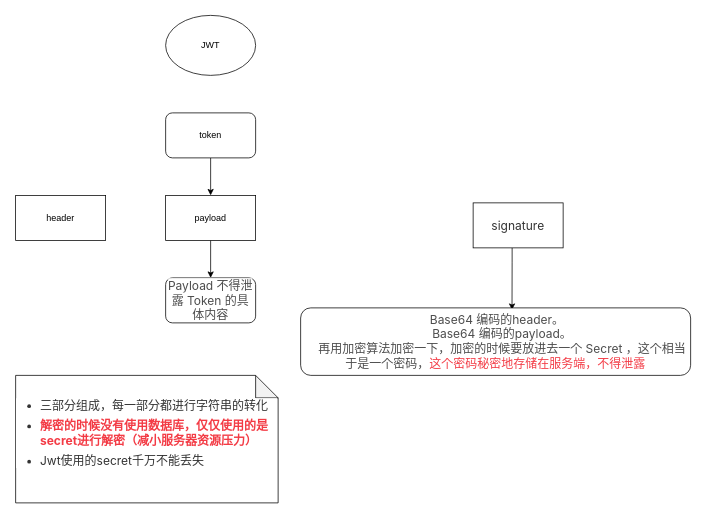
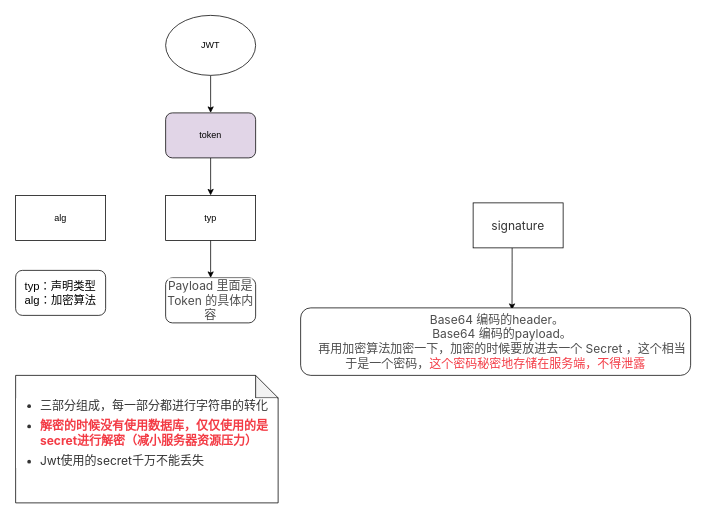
none -> (210, 92)
(210, 135) -> (210, 135)
(60, 218) -> (60, 218)
(210, 218) -> (210, 218)
none -> (60, 293)
(210, 300) -> (210, 300)
